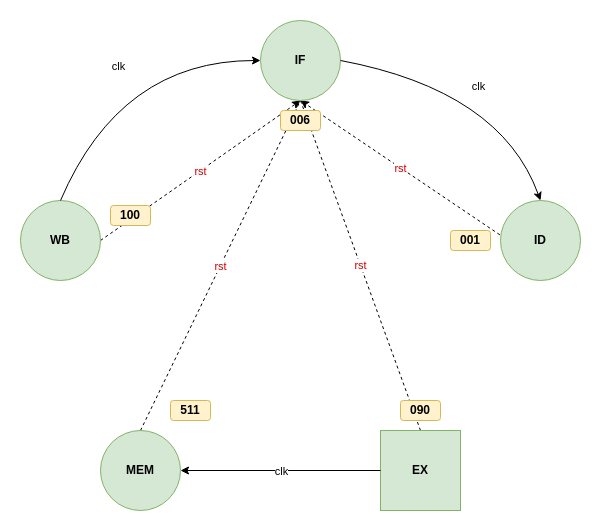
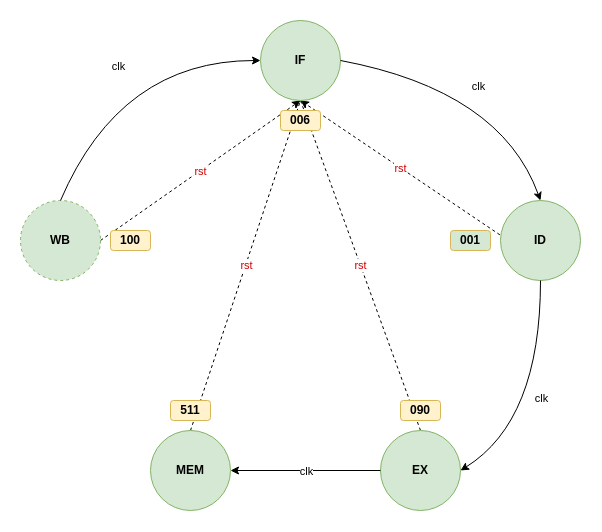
(131, 216) -> (131, 241)
(61, 241) -> (61, 241)
(471, 241) -> (471, 241)
none -> (527, 382)
(141, 471) -> (191, 471)
(421, 471) -> (421, 471)
